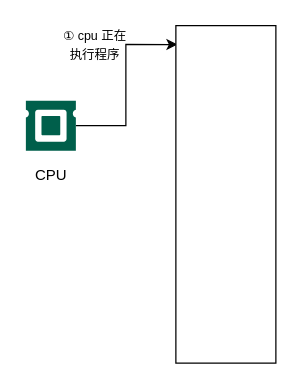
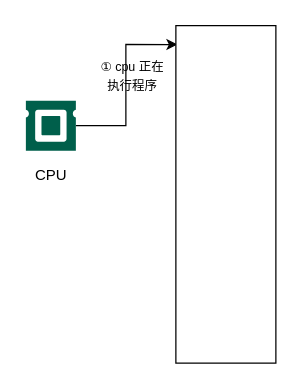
(94, 44) -> (132, 76)
